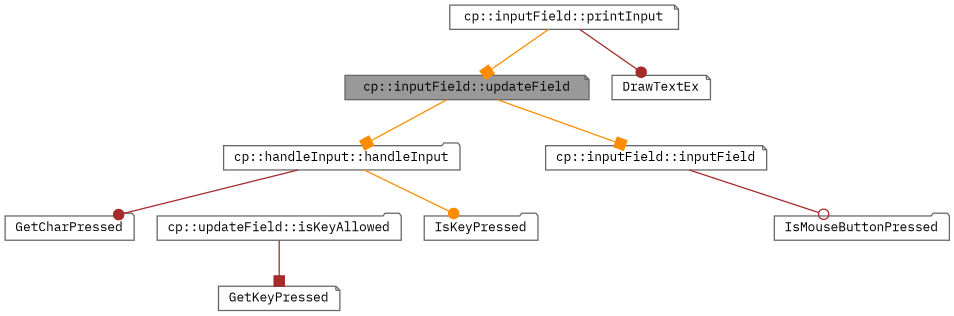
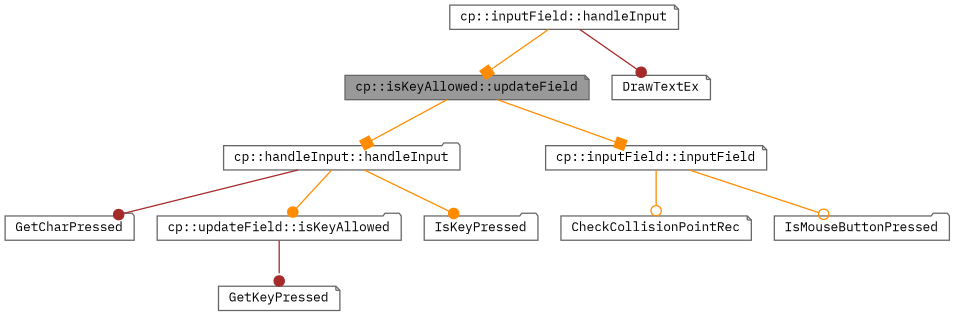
(564, 17) -> (564, 17)
(467, 88) -> (467, 88)
none -> (314, 189)
(754, 191) -> (754, 191)
none -> (656, 228)
(279, 257) -> (279, 257)
